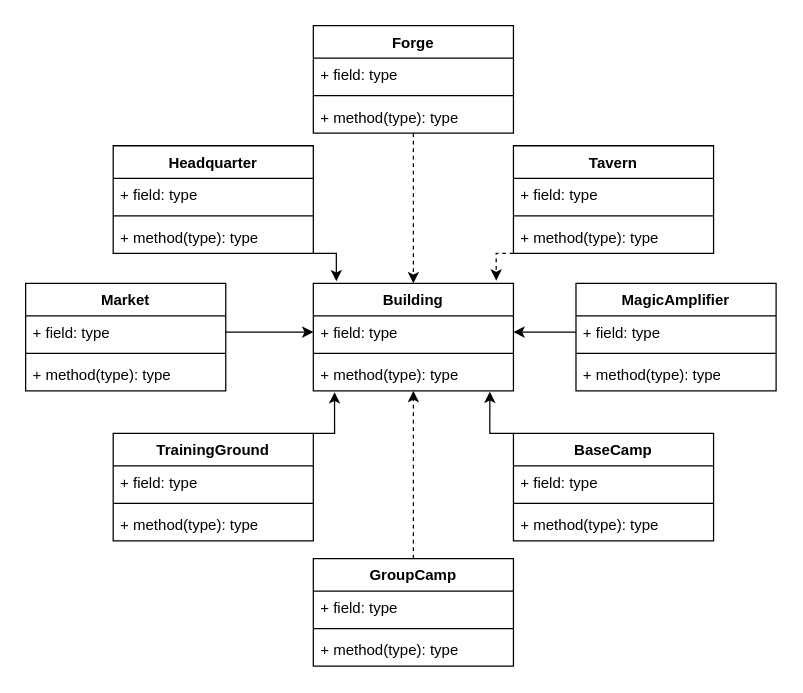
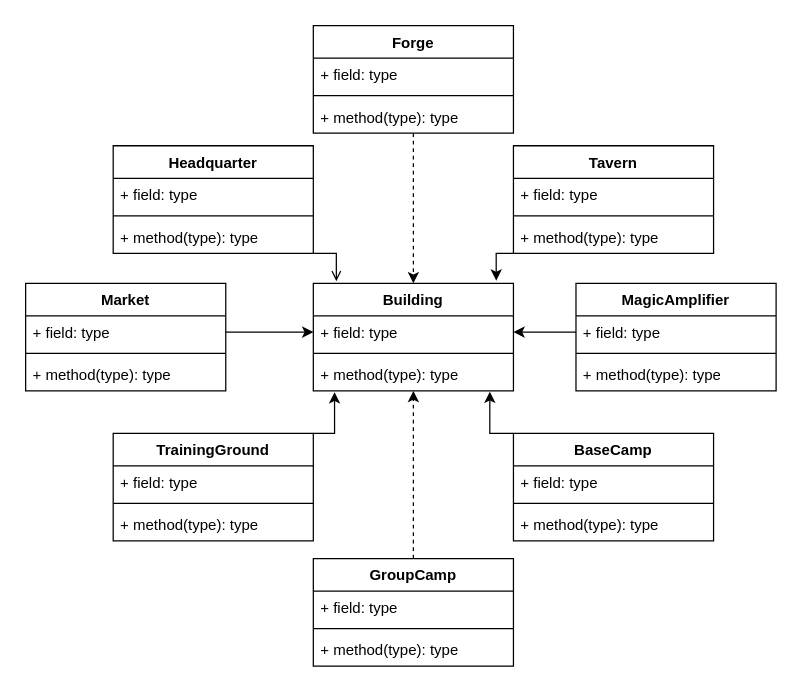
(496, 255) -> (496, 255)
(336, 271) -> (336, 273)
